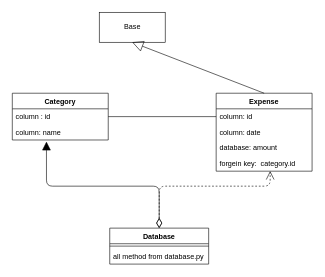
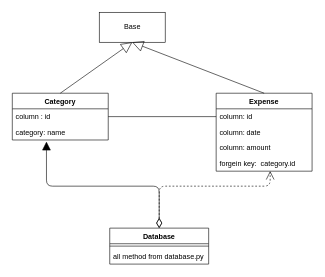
none -> (91, 71)
(37, 133) -> (42, 133)
(250, 148) -> (245, 148)
